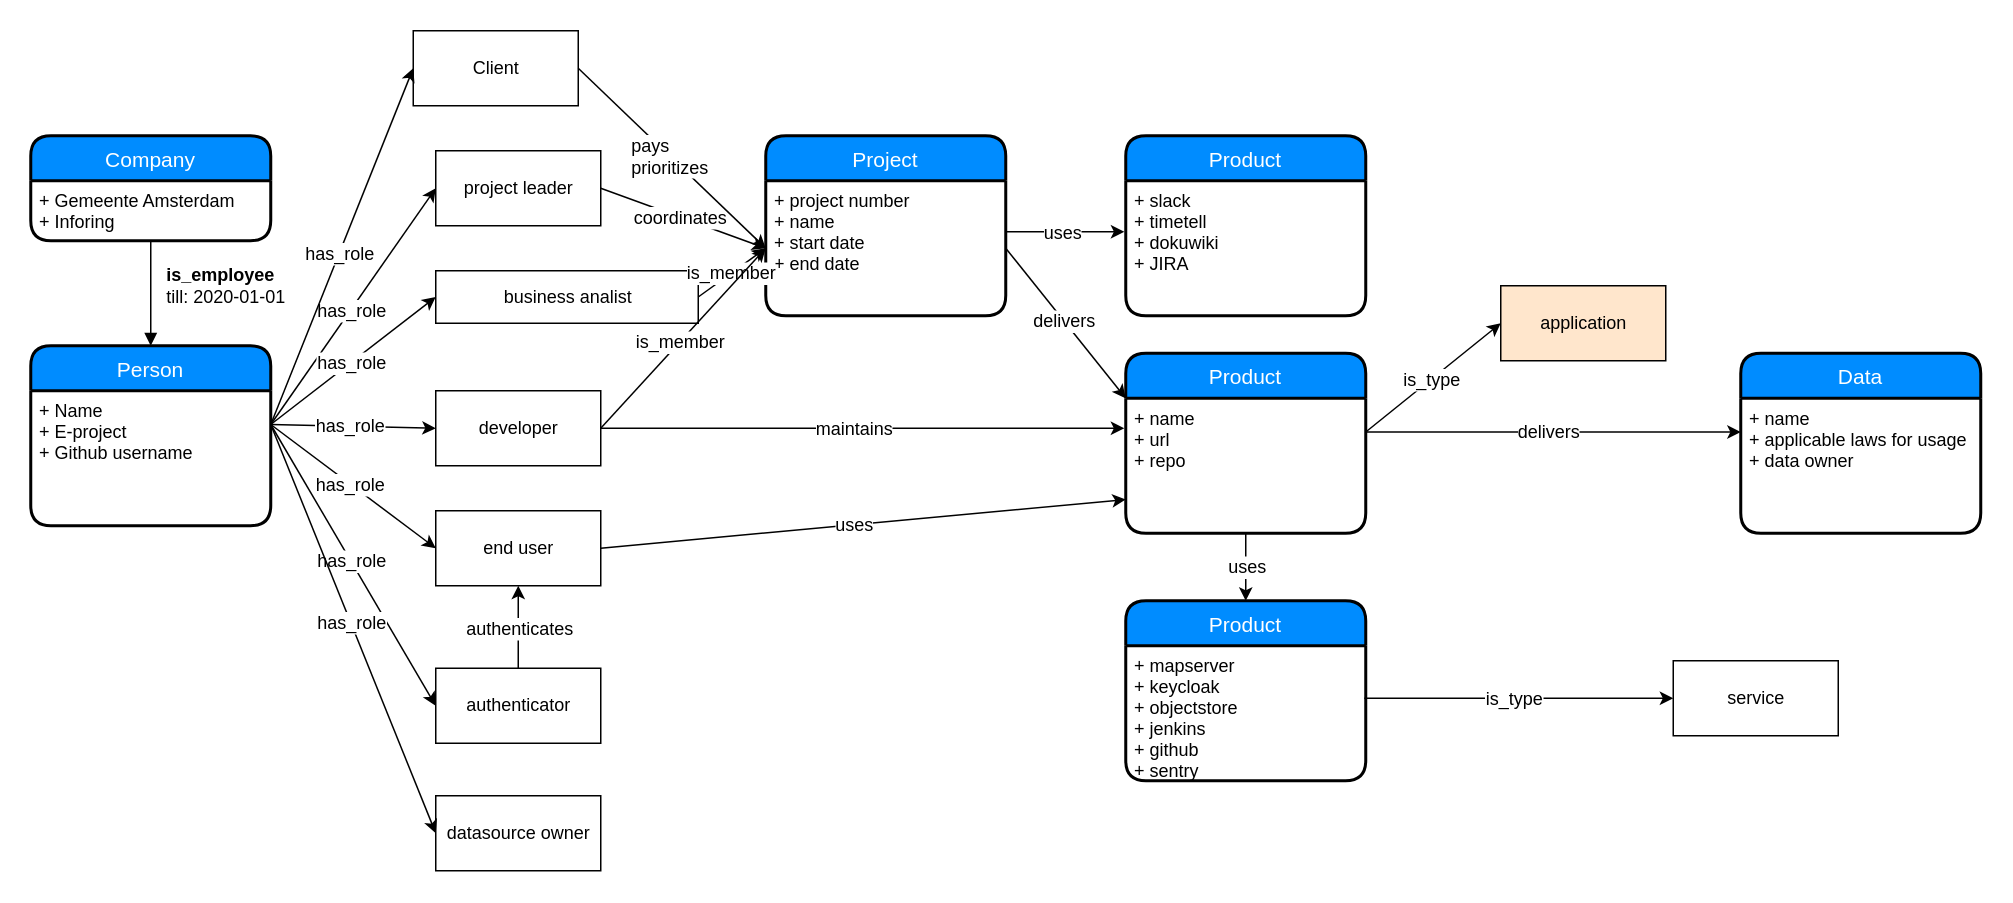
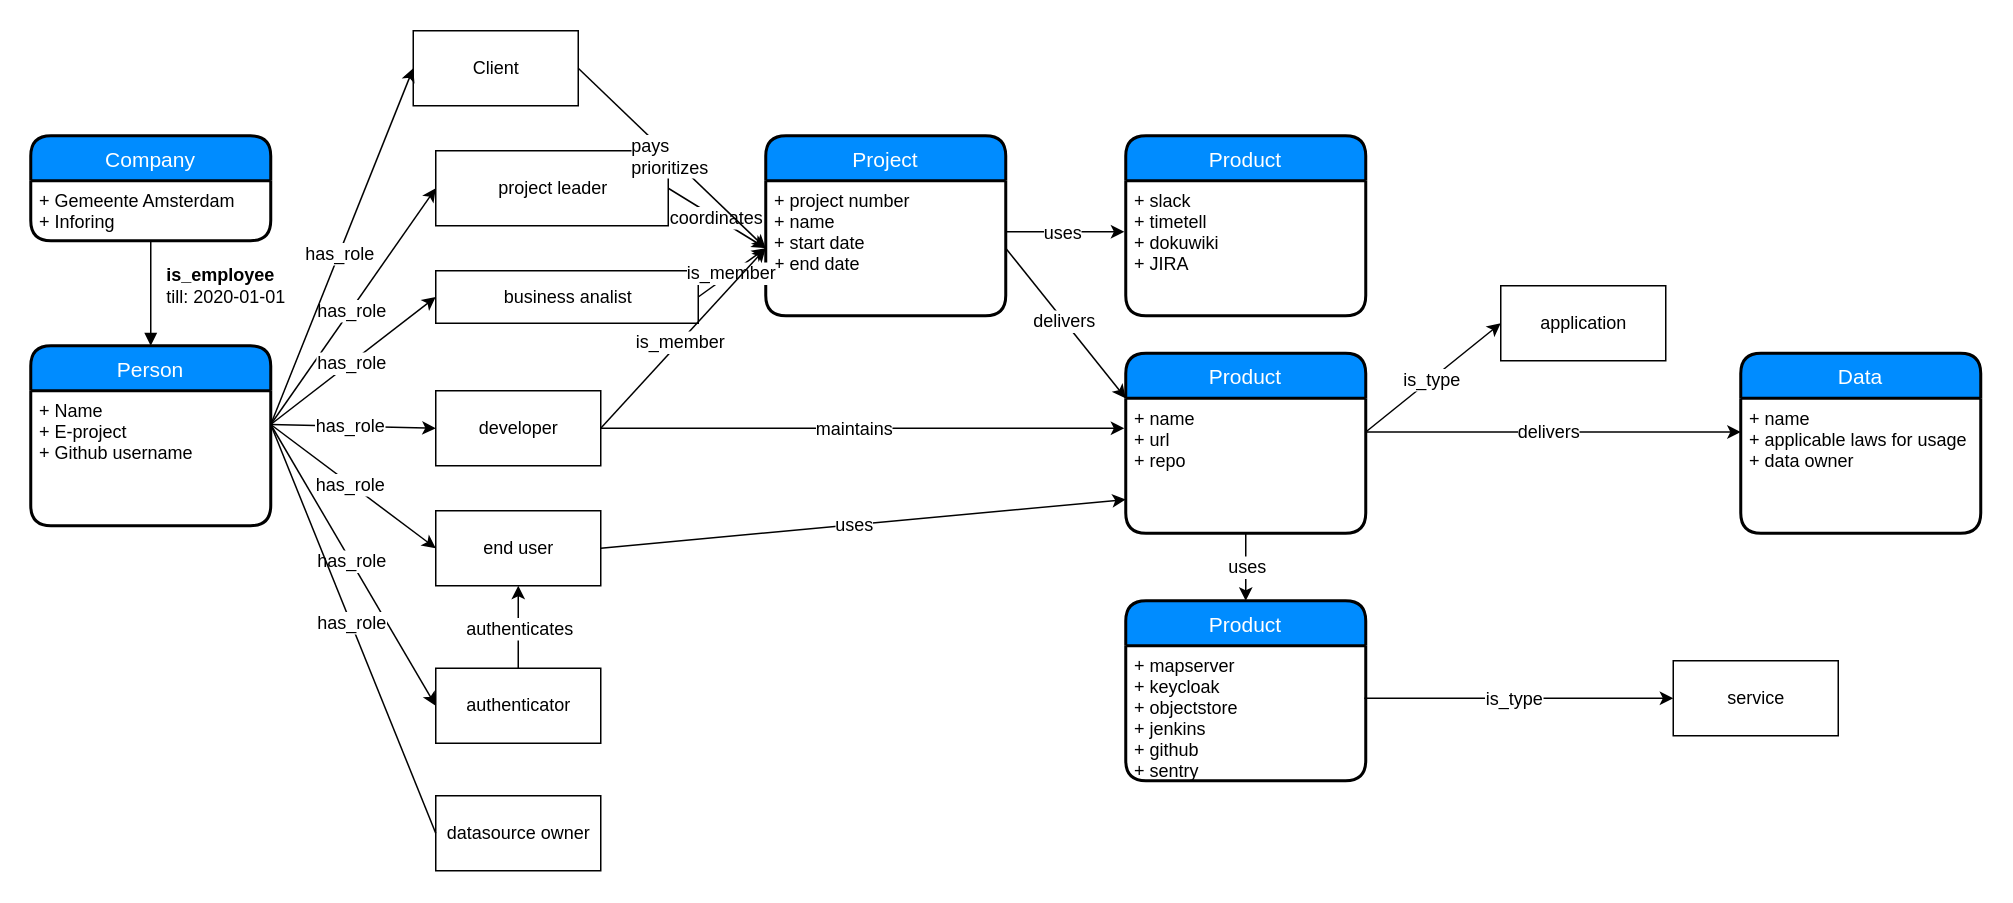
(518, 188) -> (552, 188)
(1583, 323) -> (1583, 323)
(431, 823) -> (433, 827)
